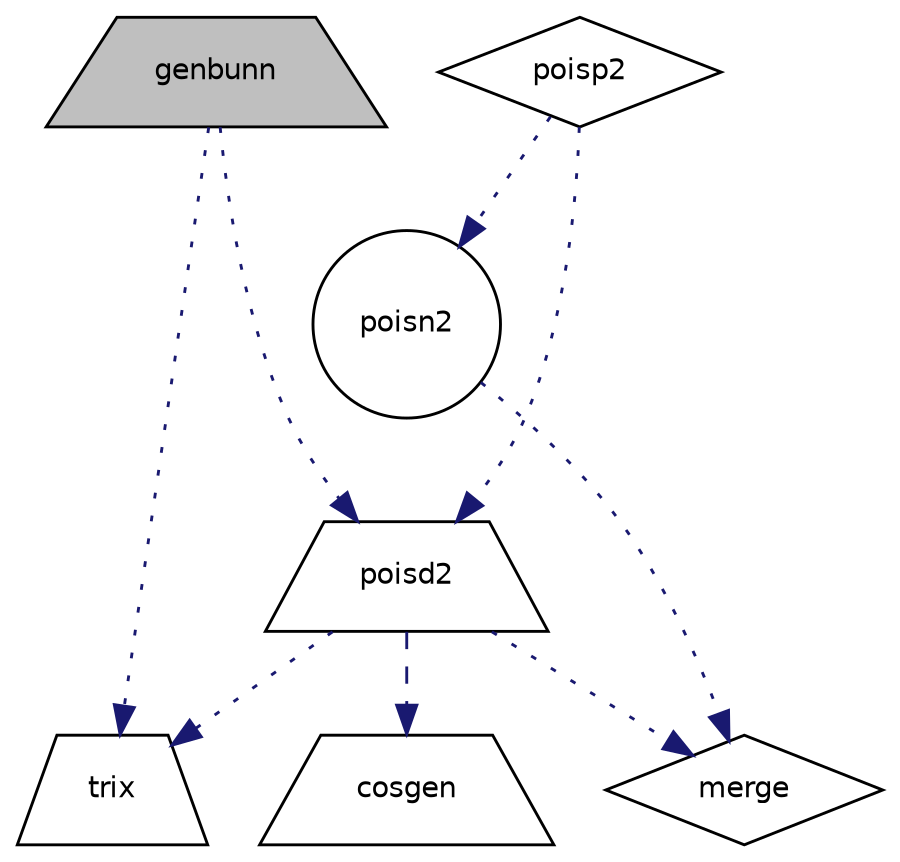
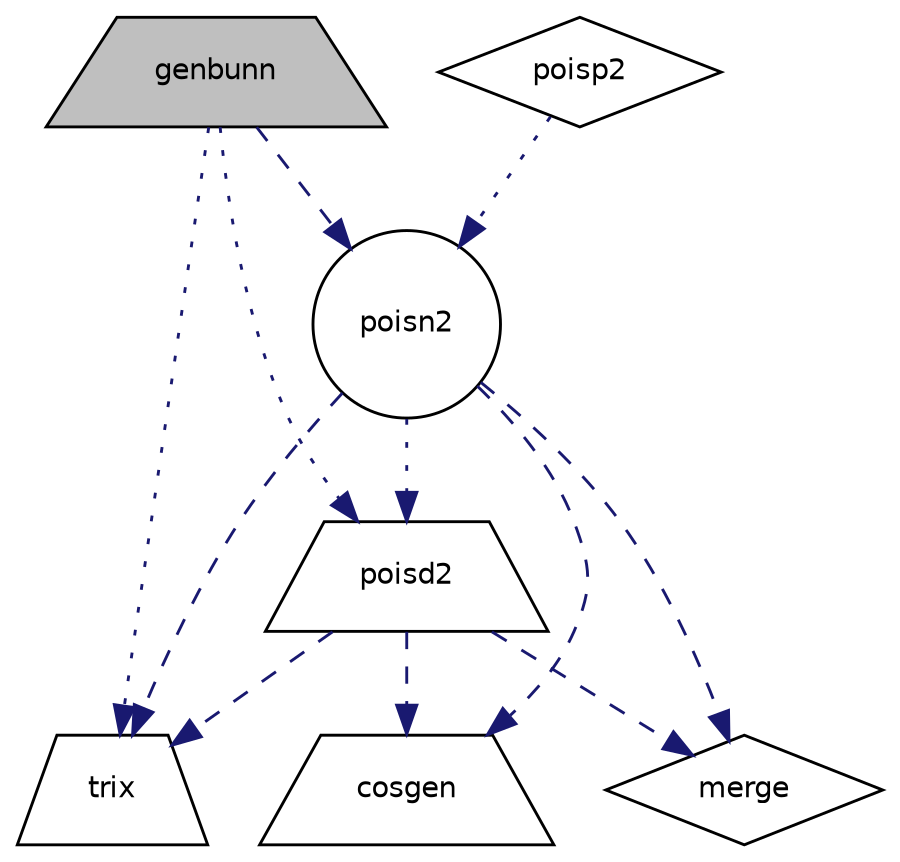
none -> (295, 176)
(555, 322) -> (407, 456)
(625, 529) -> (625, 529)
none -> (228, 541)
none -> (582, 546)
(264, 680) -> (264, 680)
(580, 686) -> (580, 686)
